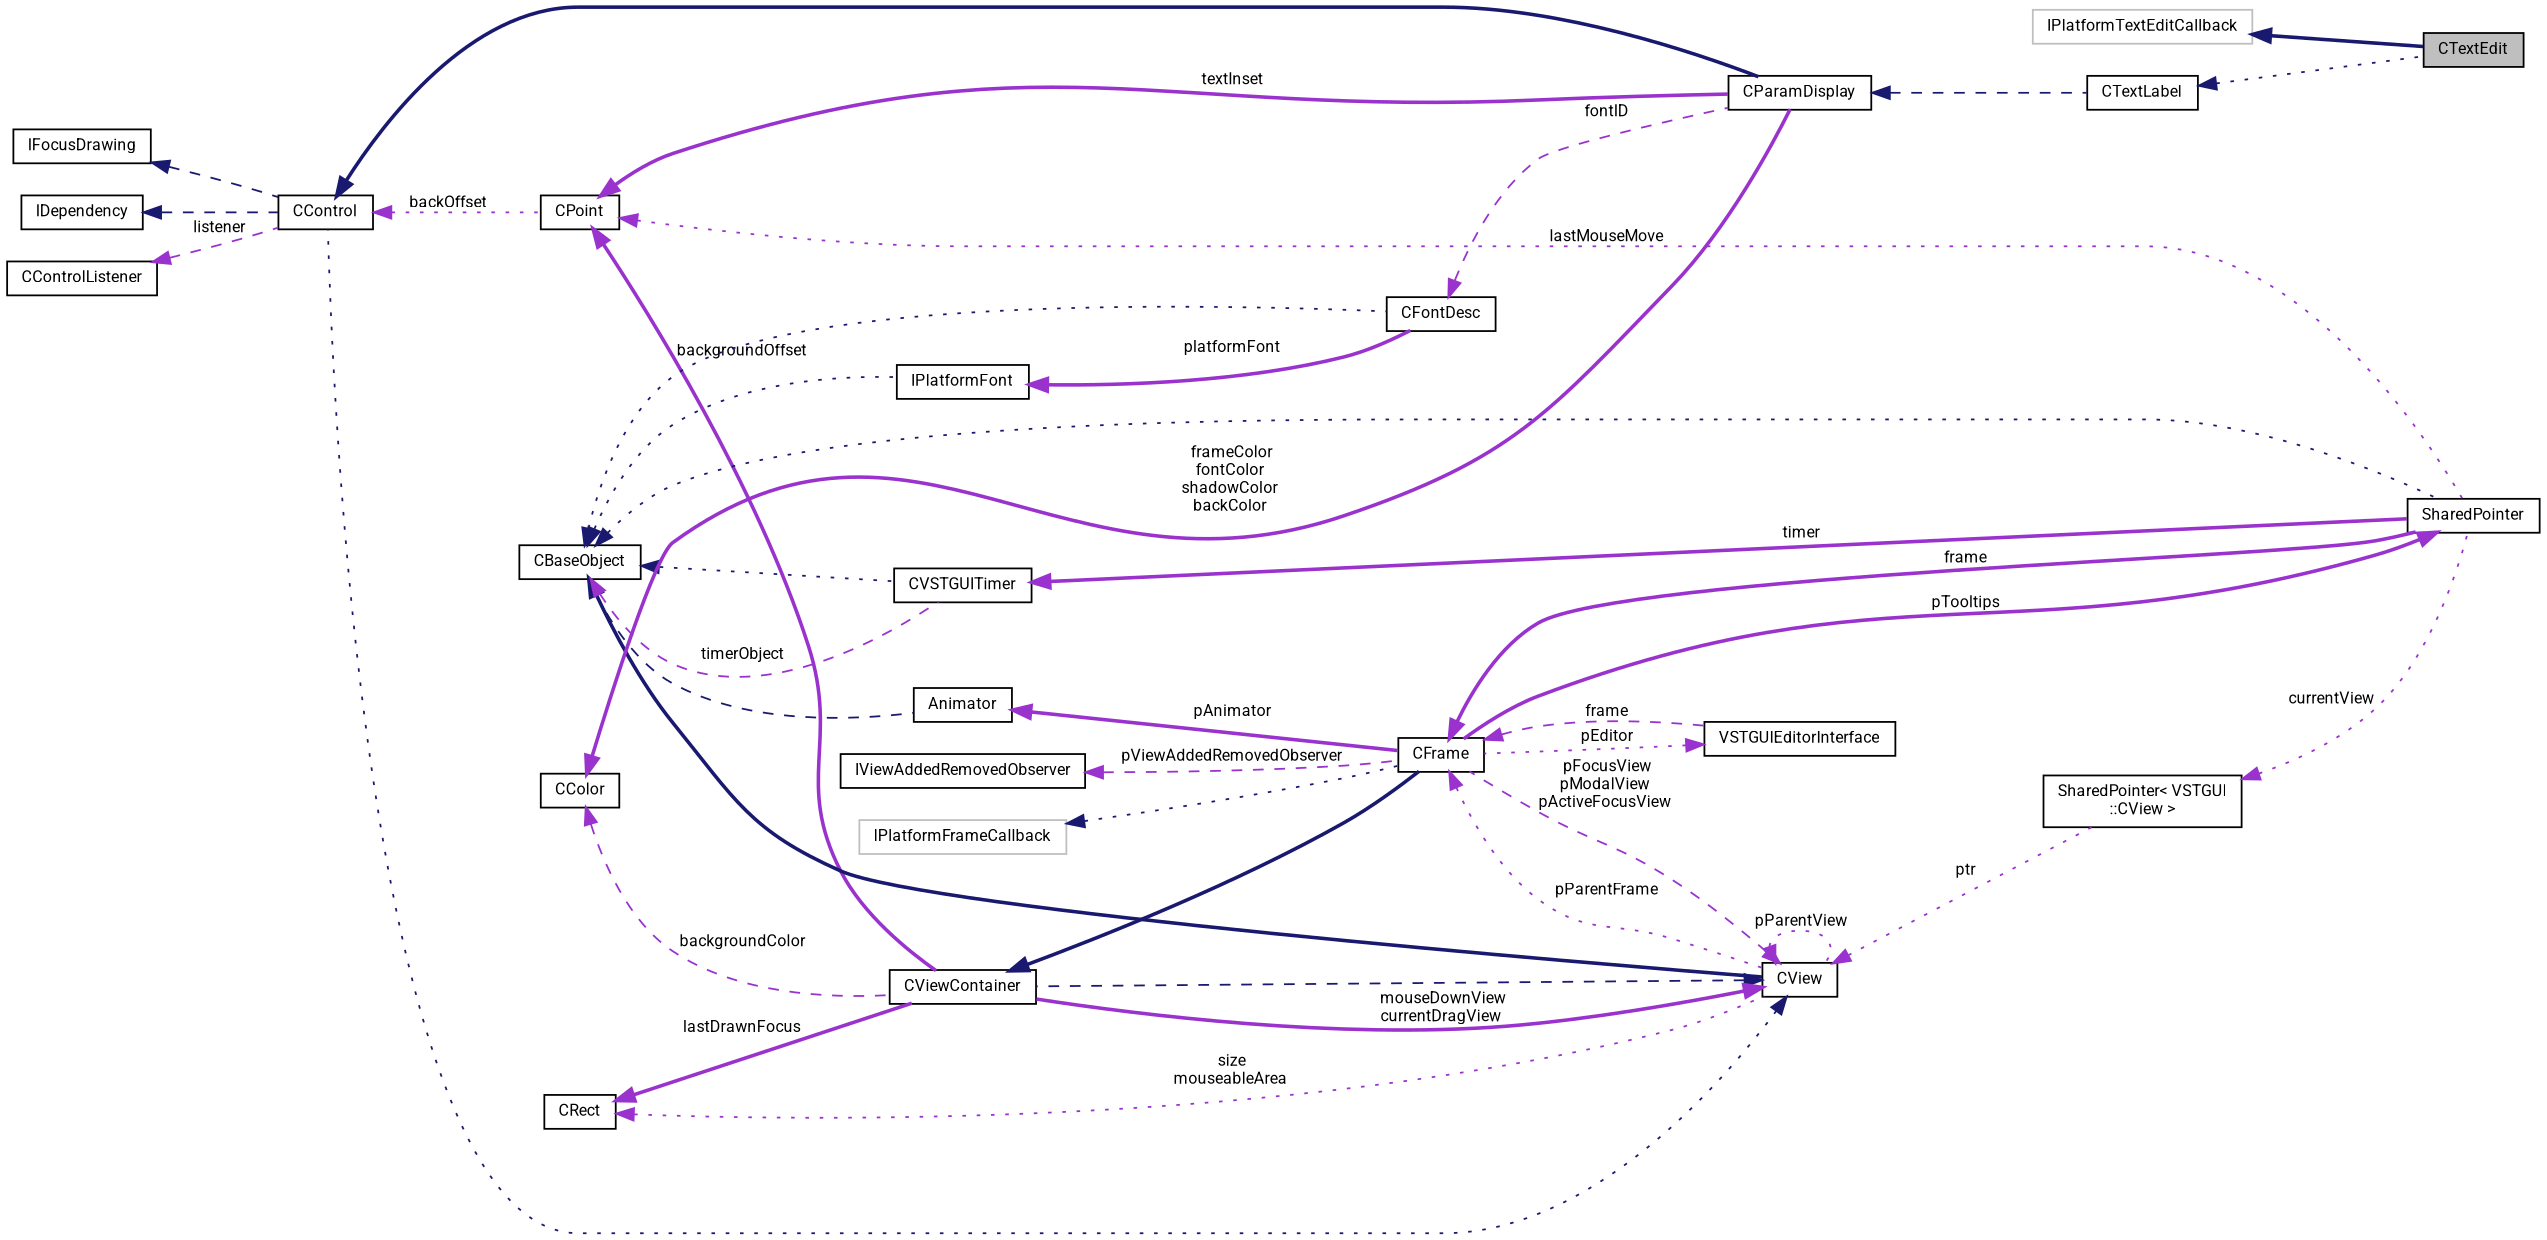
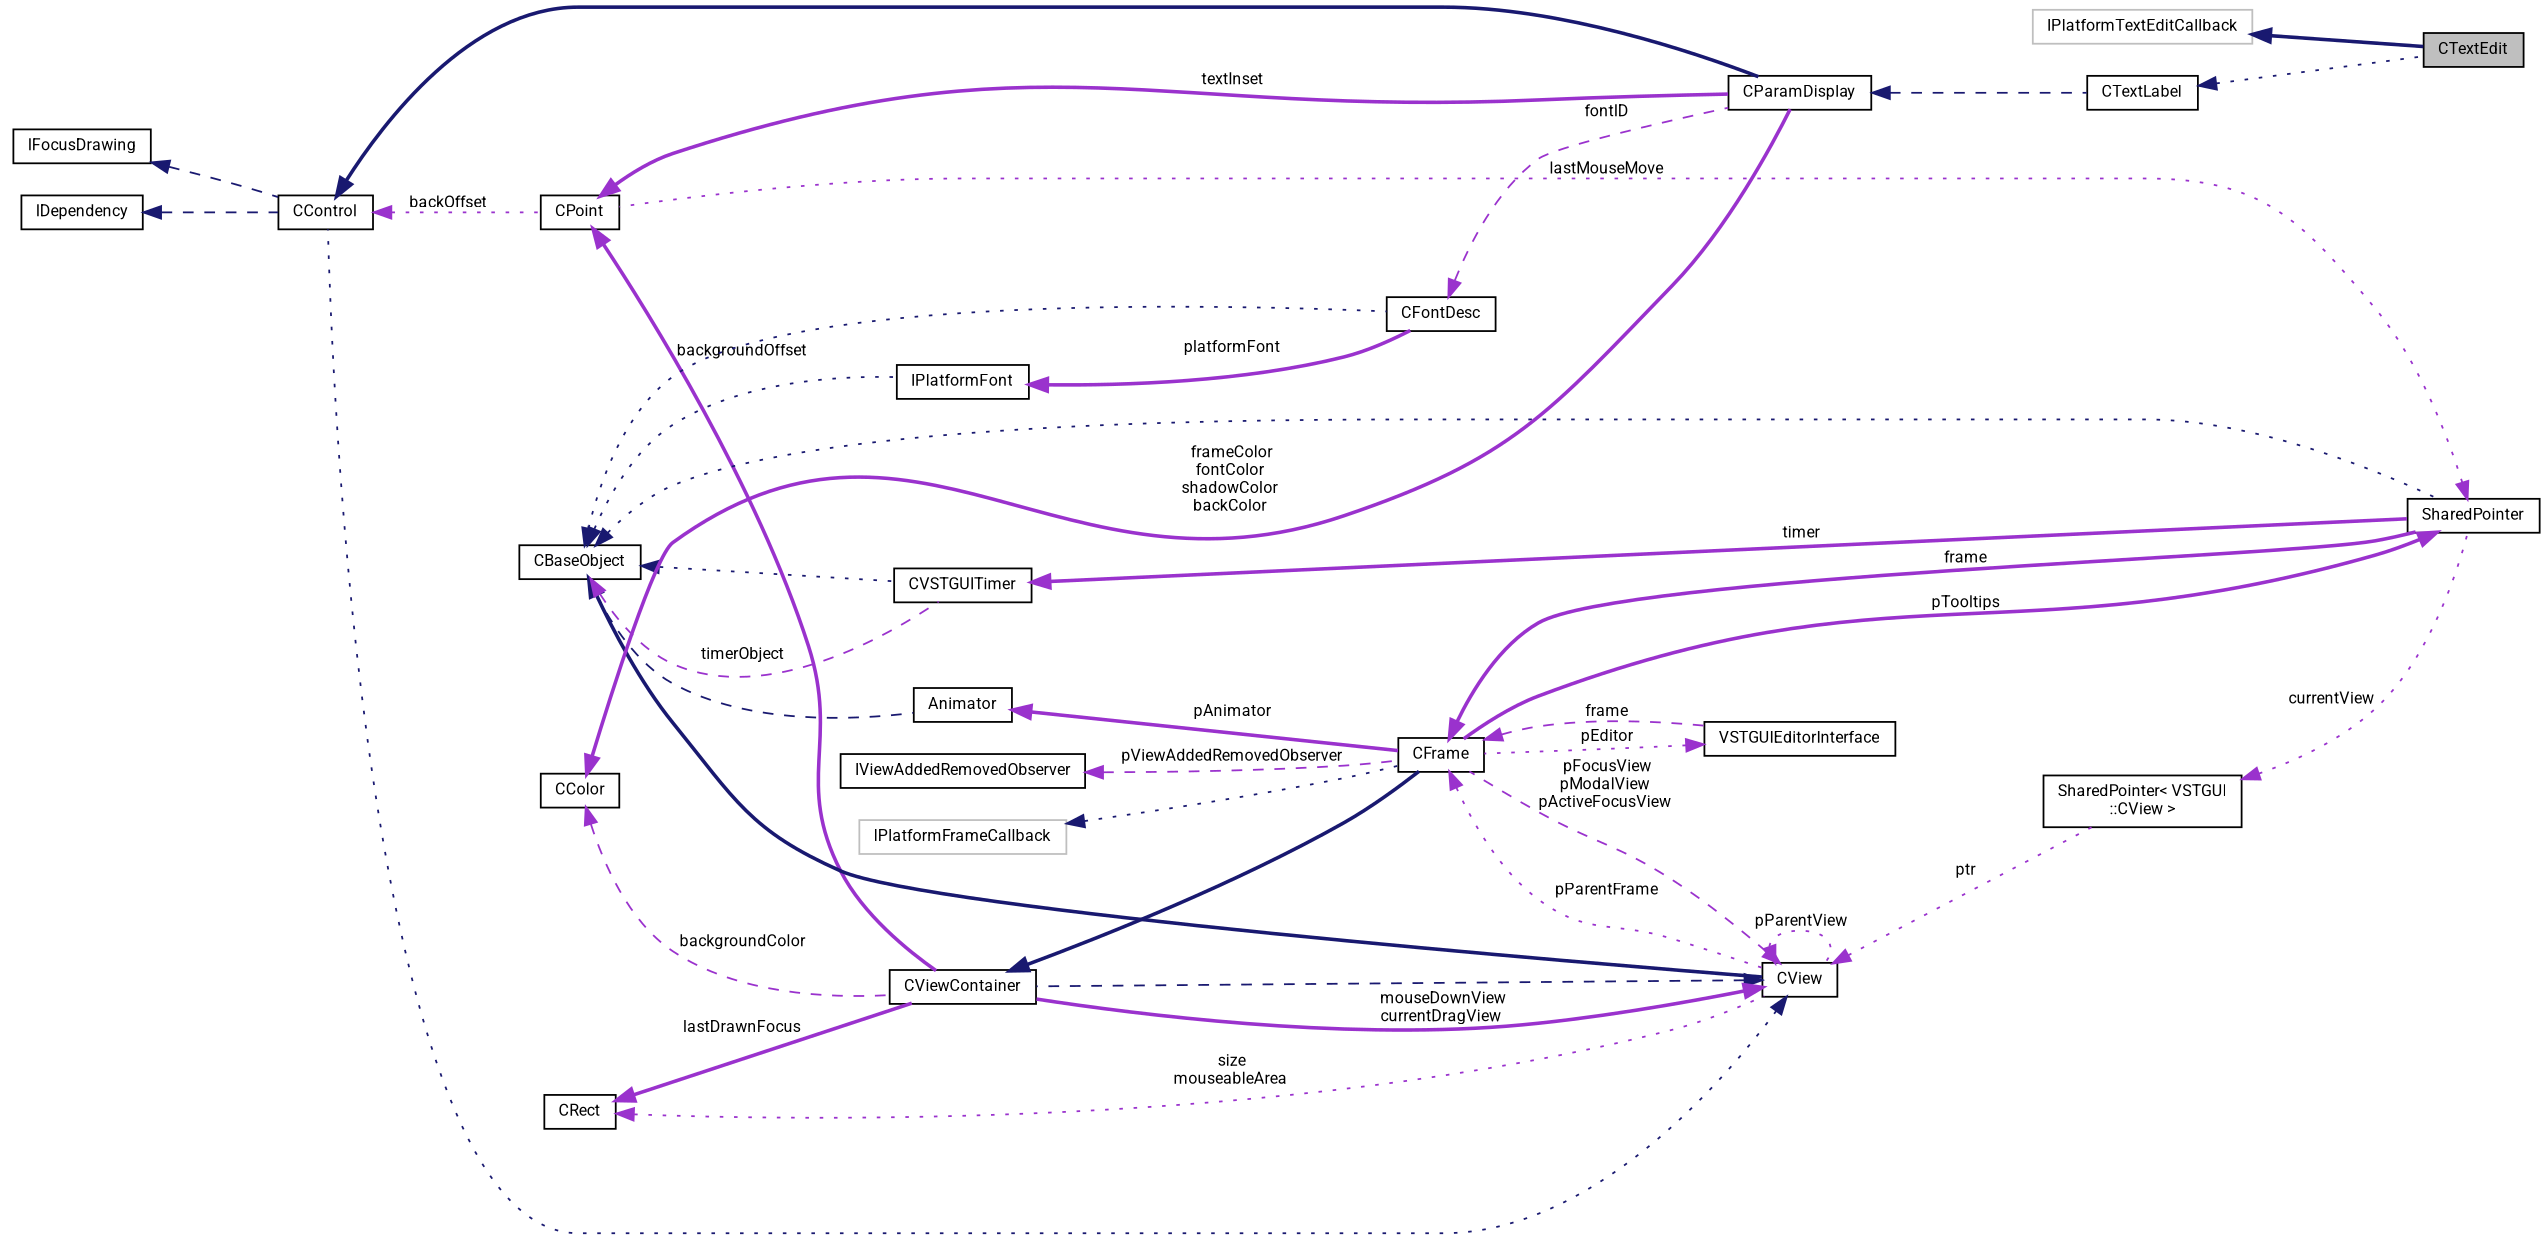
(1602, 246) -> (1618, 178)
(82, 278) -> none
